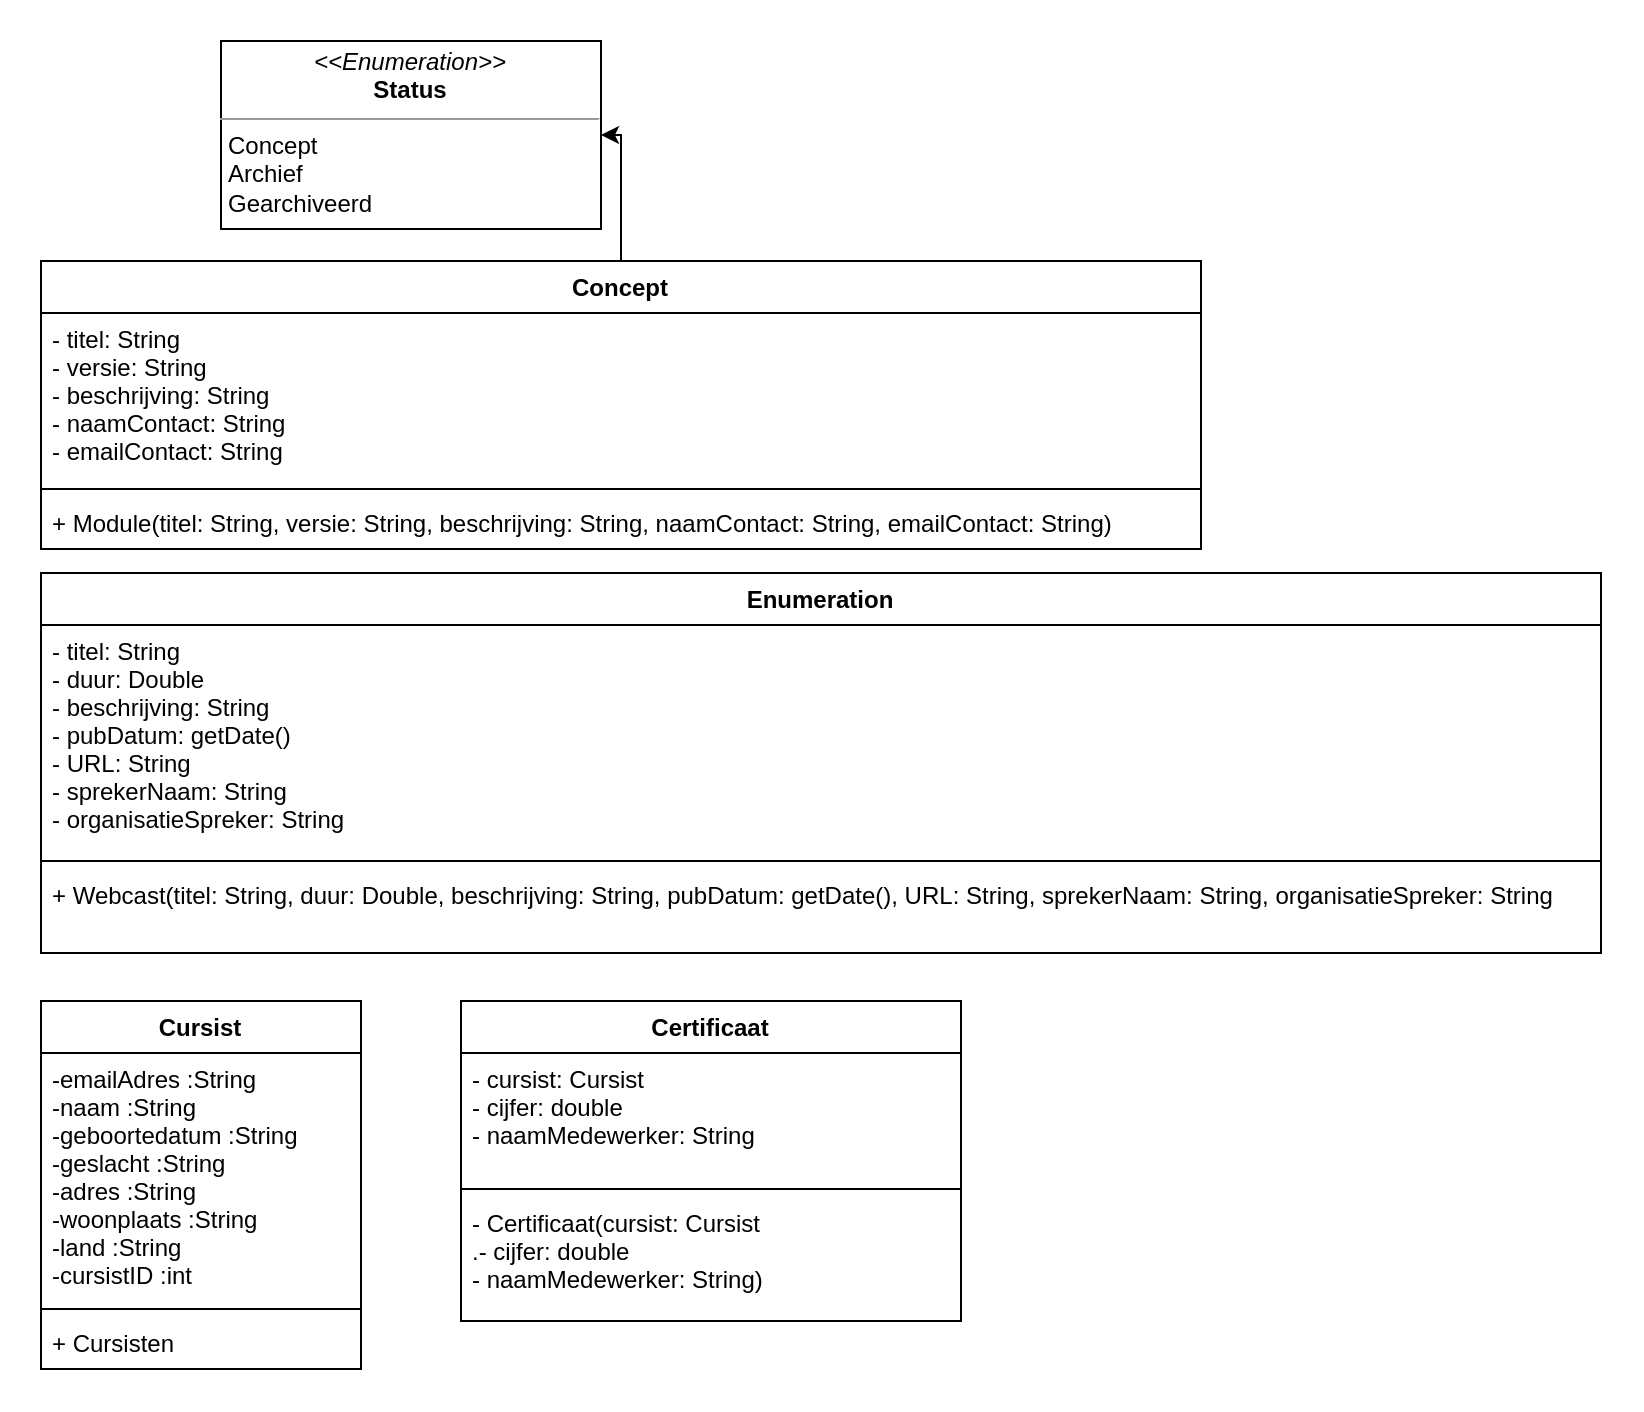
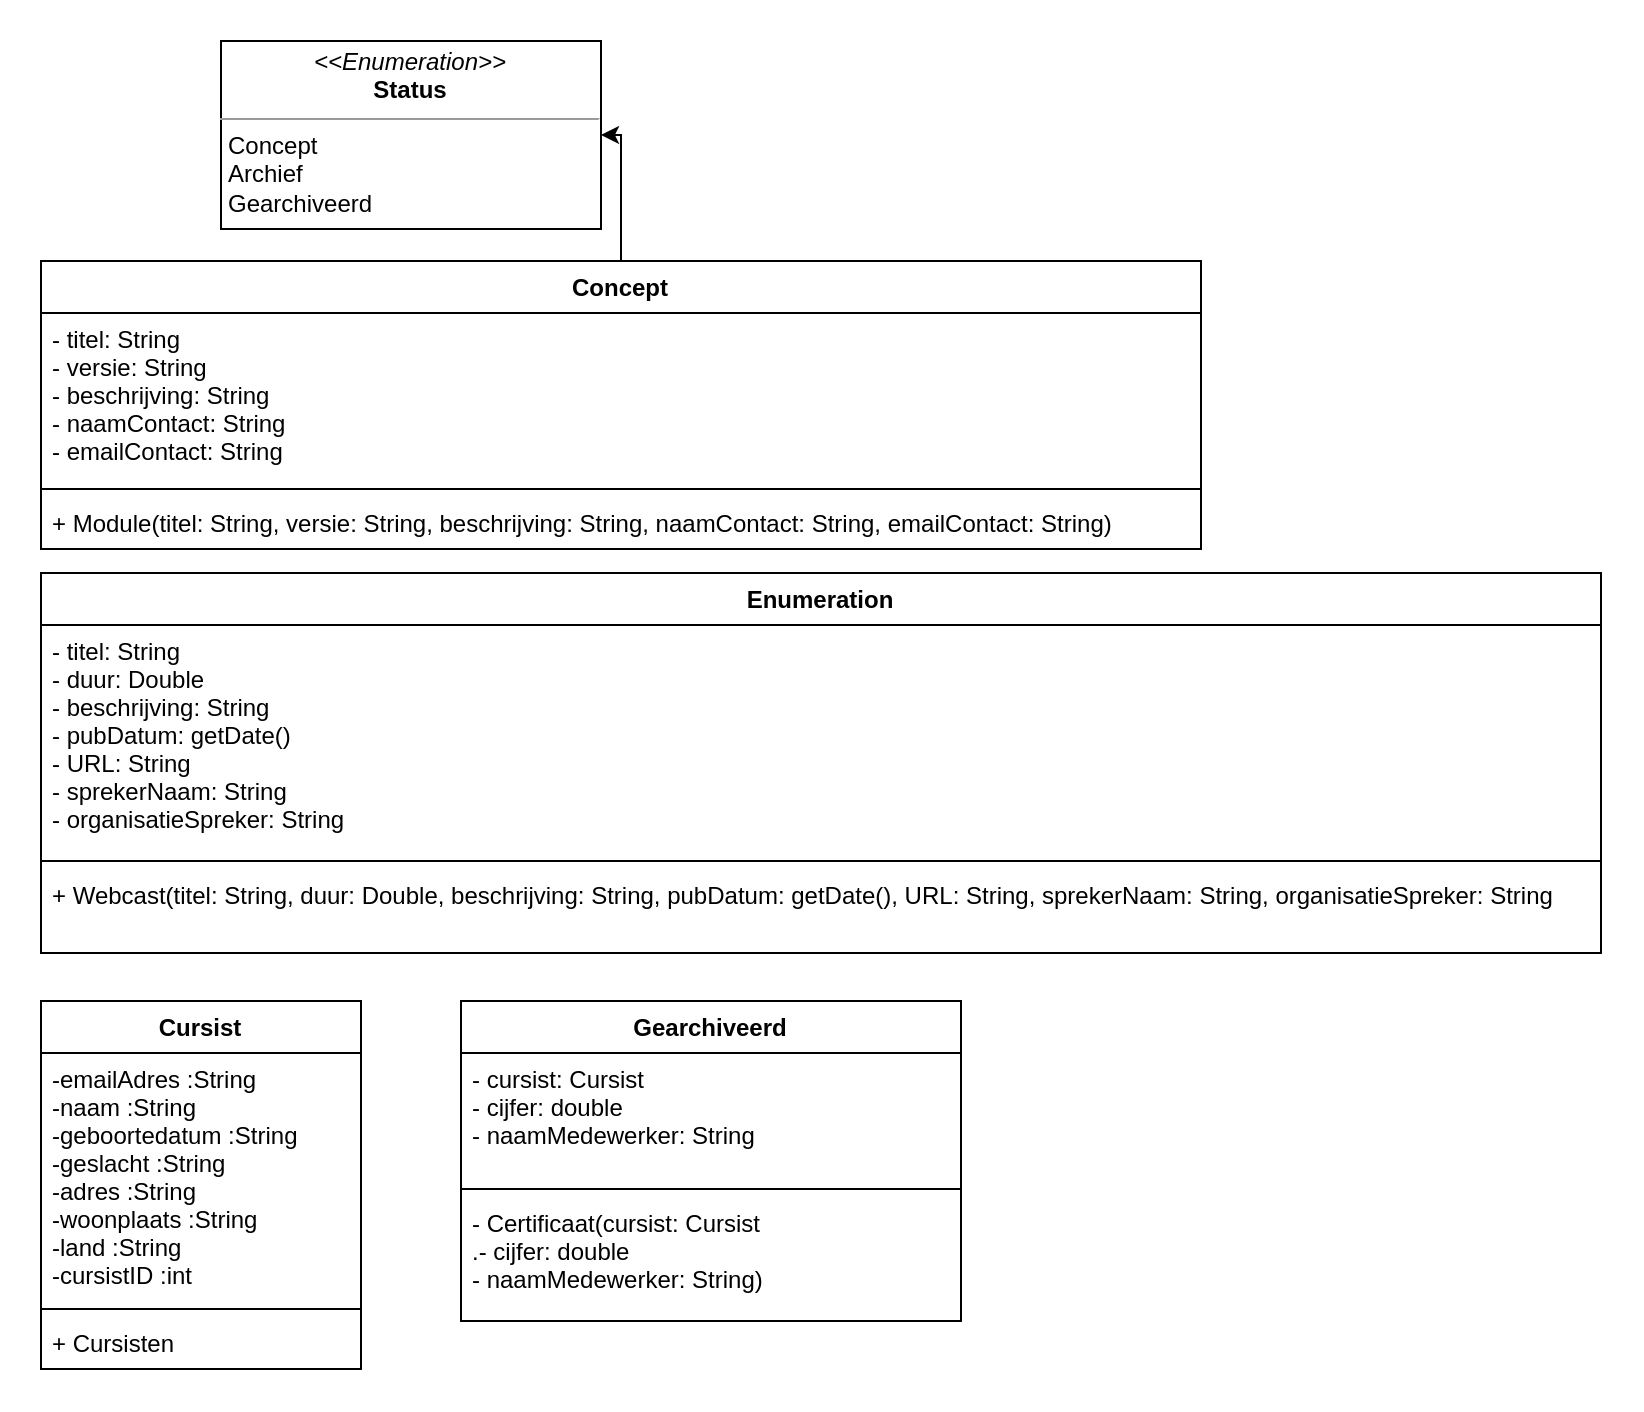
(710, 1028) -> (710, 1028)
